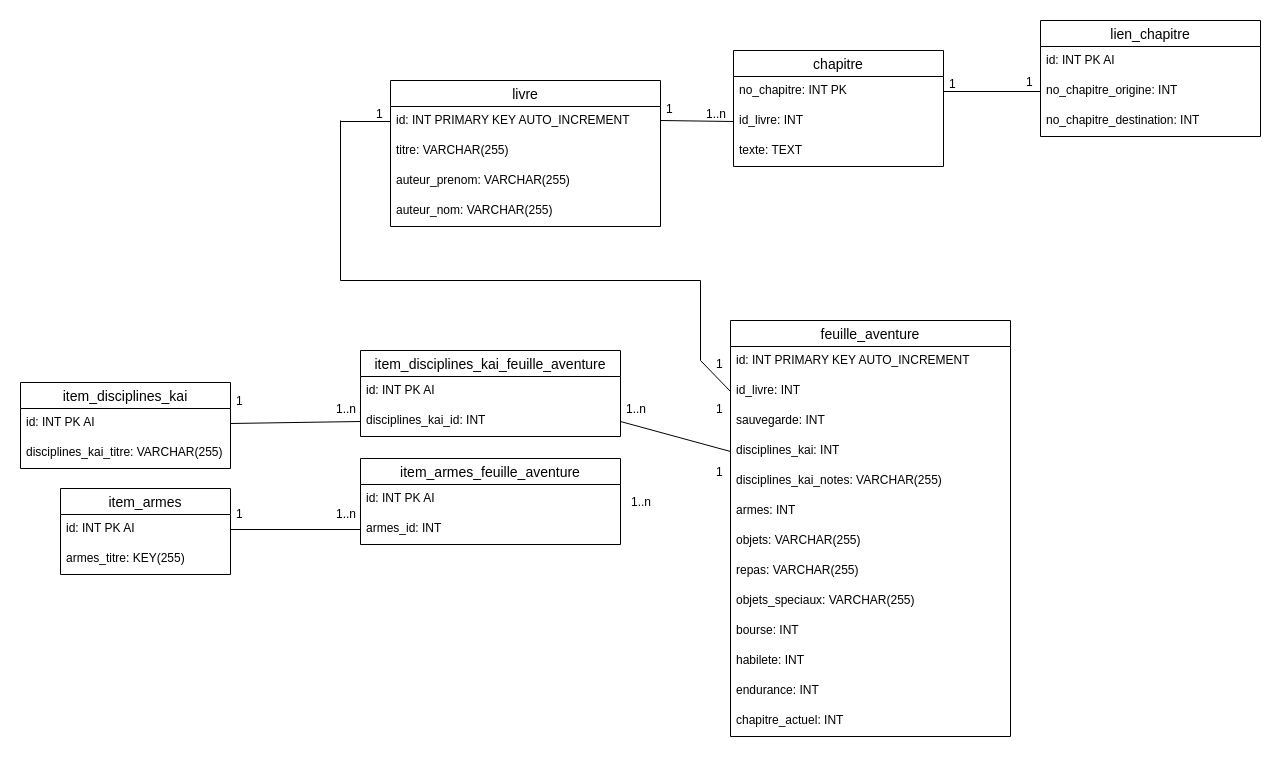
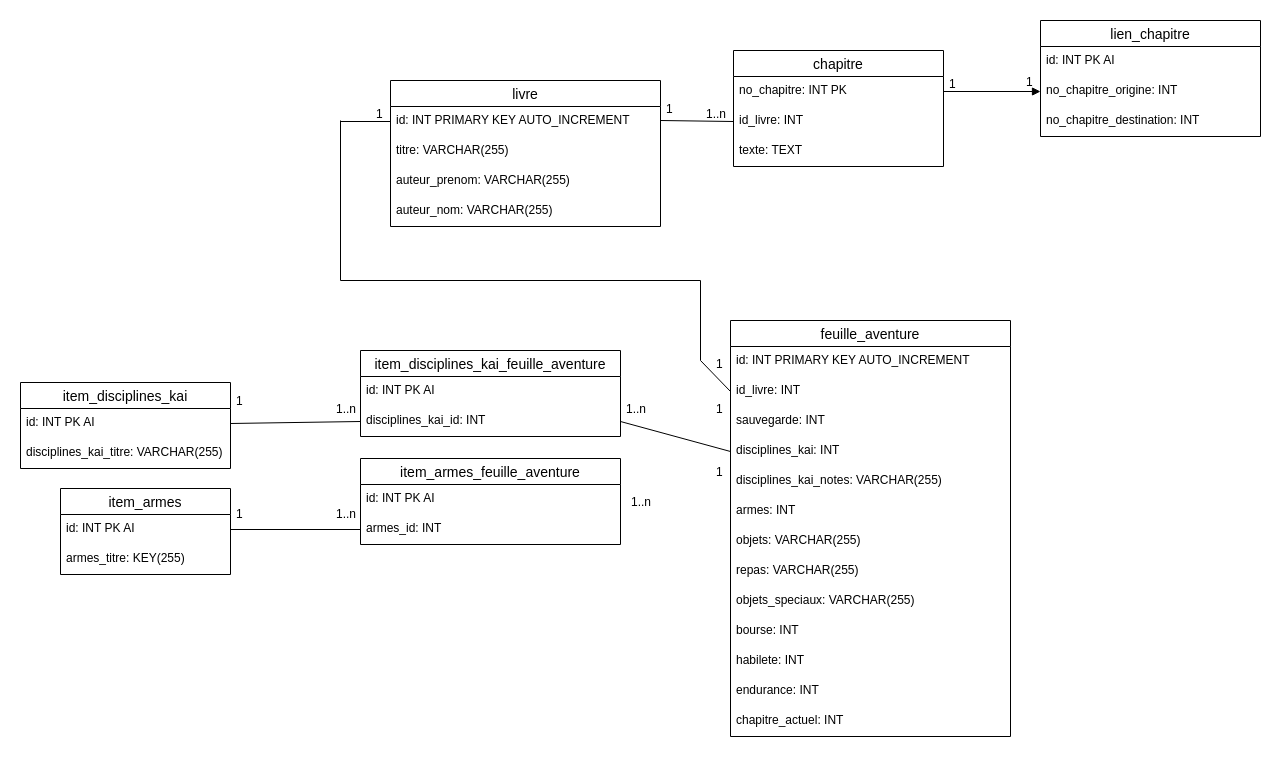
(1034, 92) -> (1031, 92)
